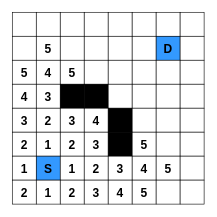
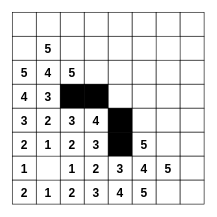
(168, 48) -> none
(48, 168) -> none
